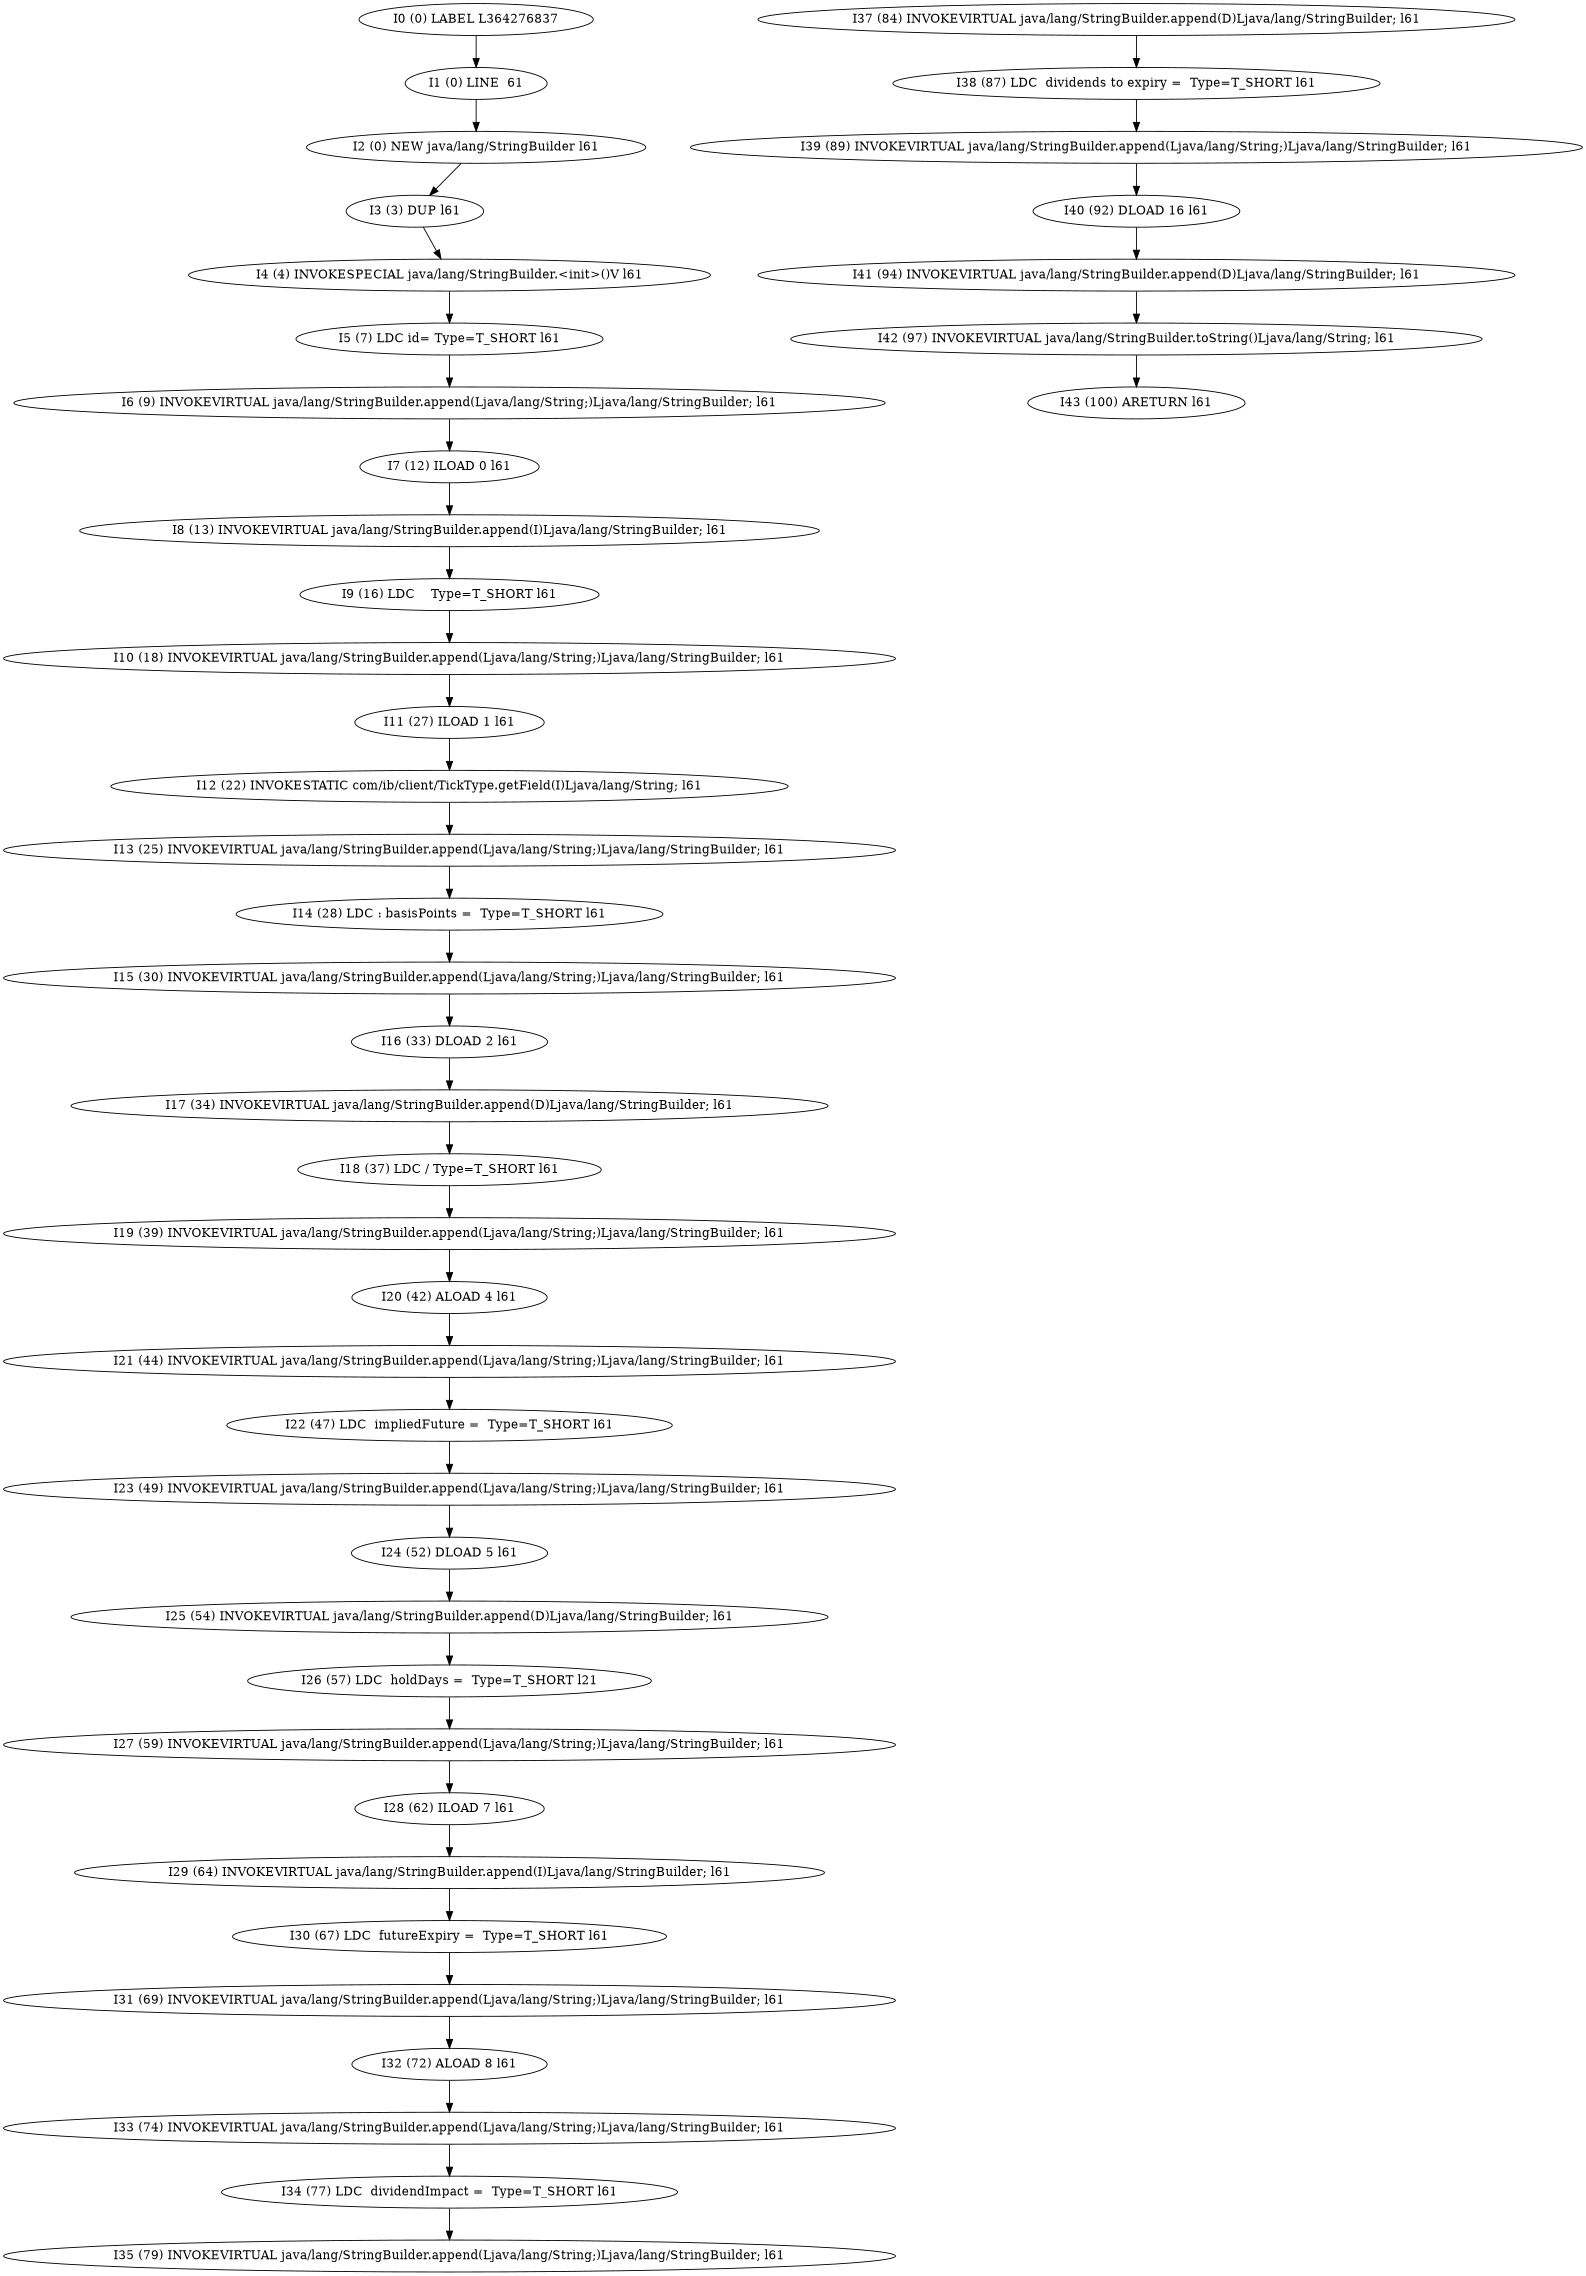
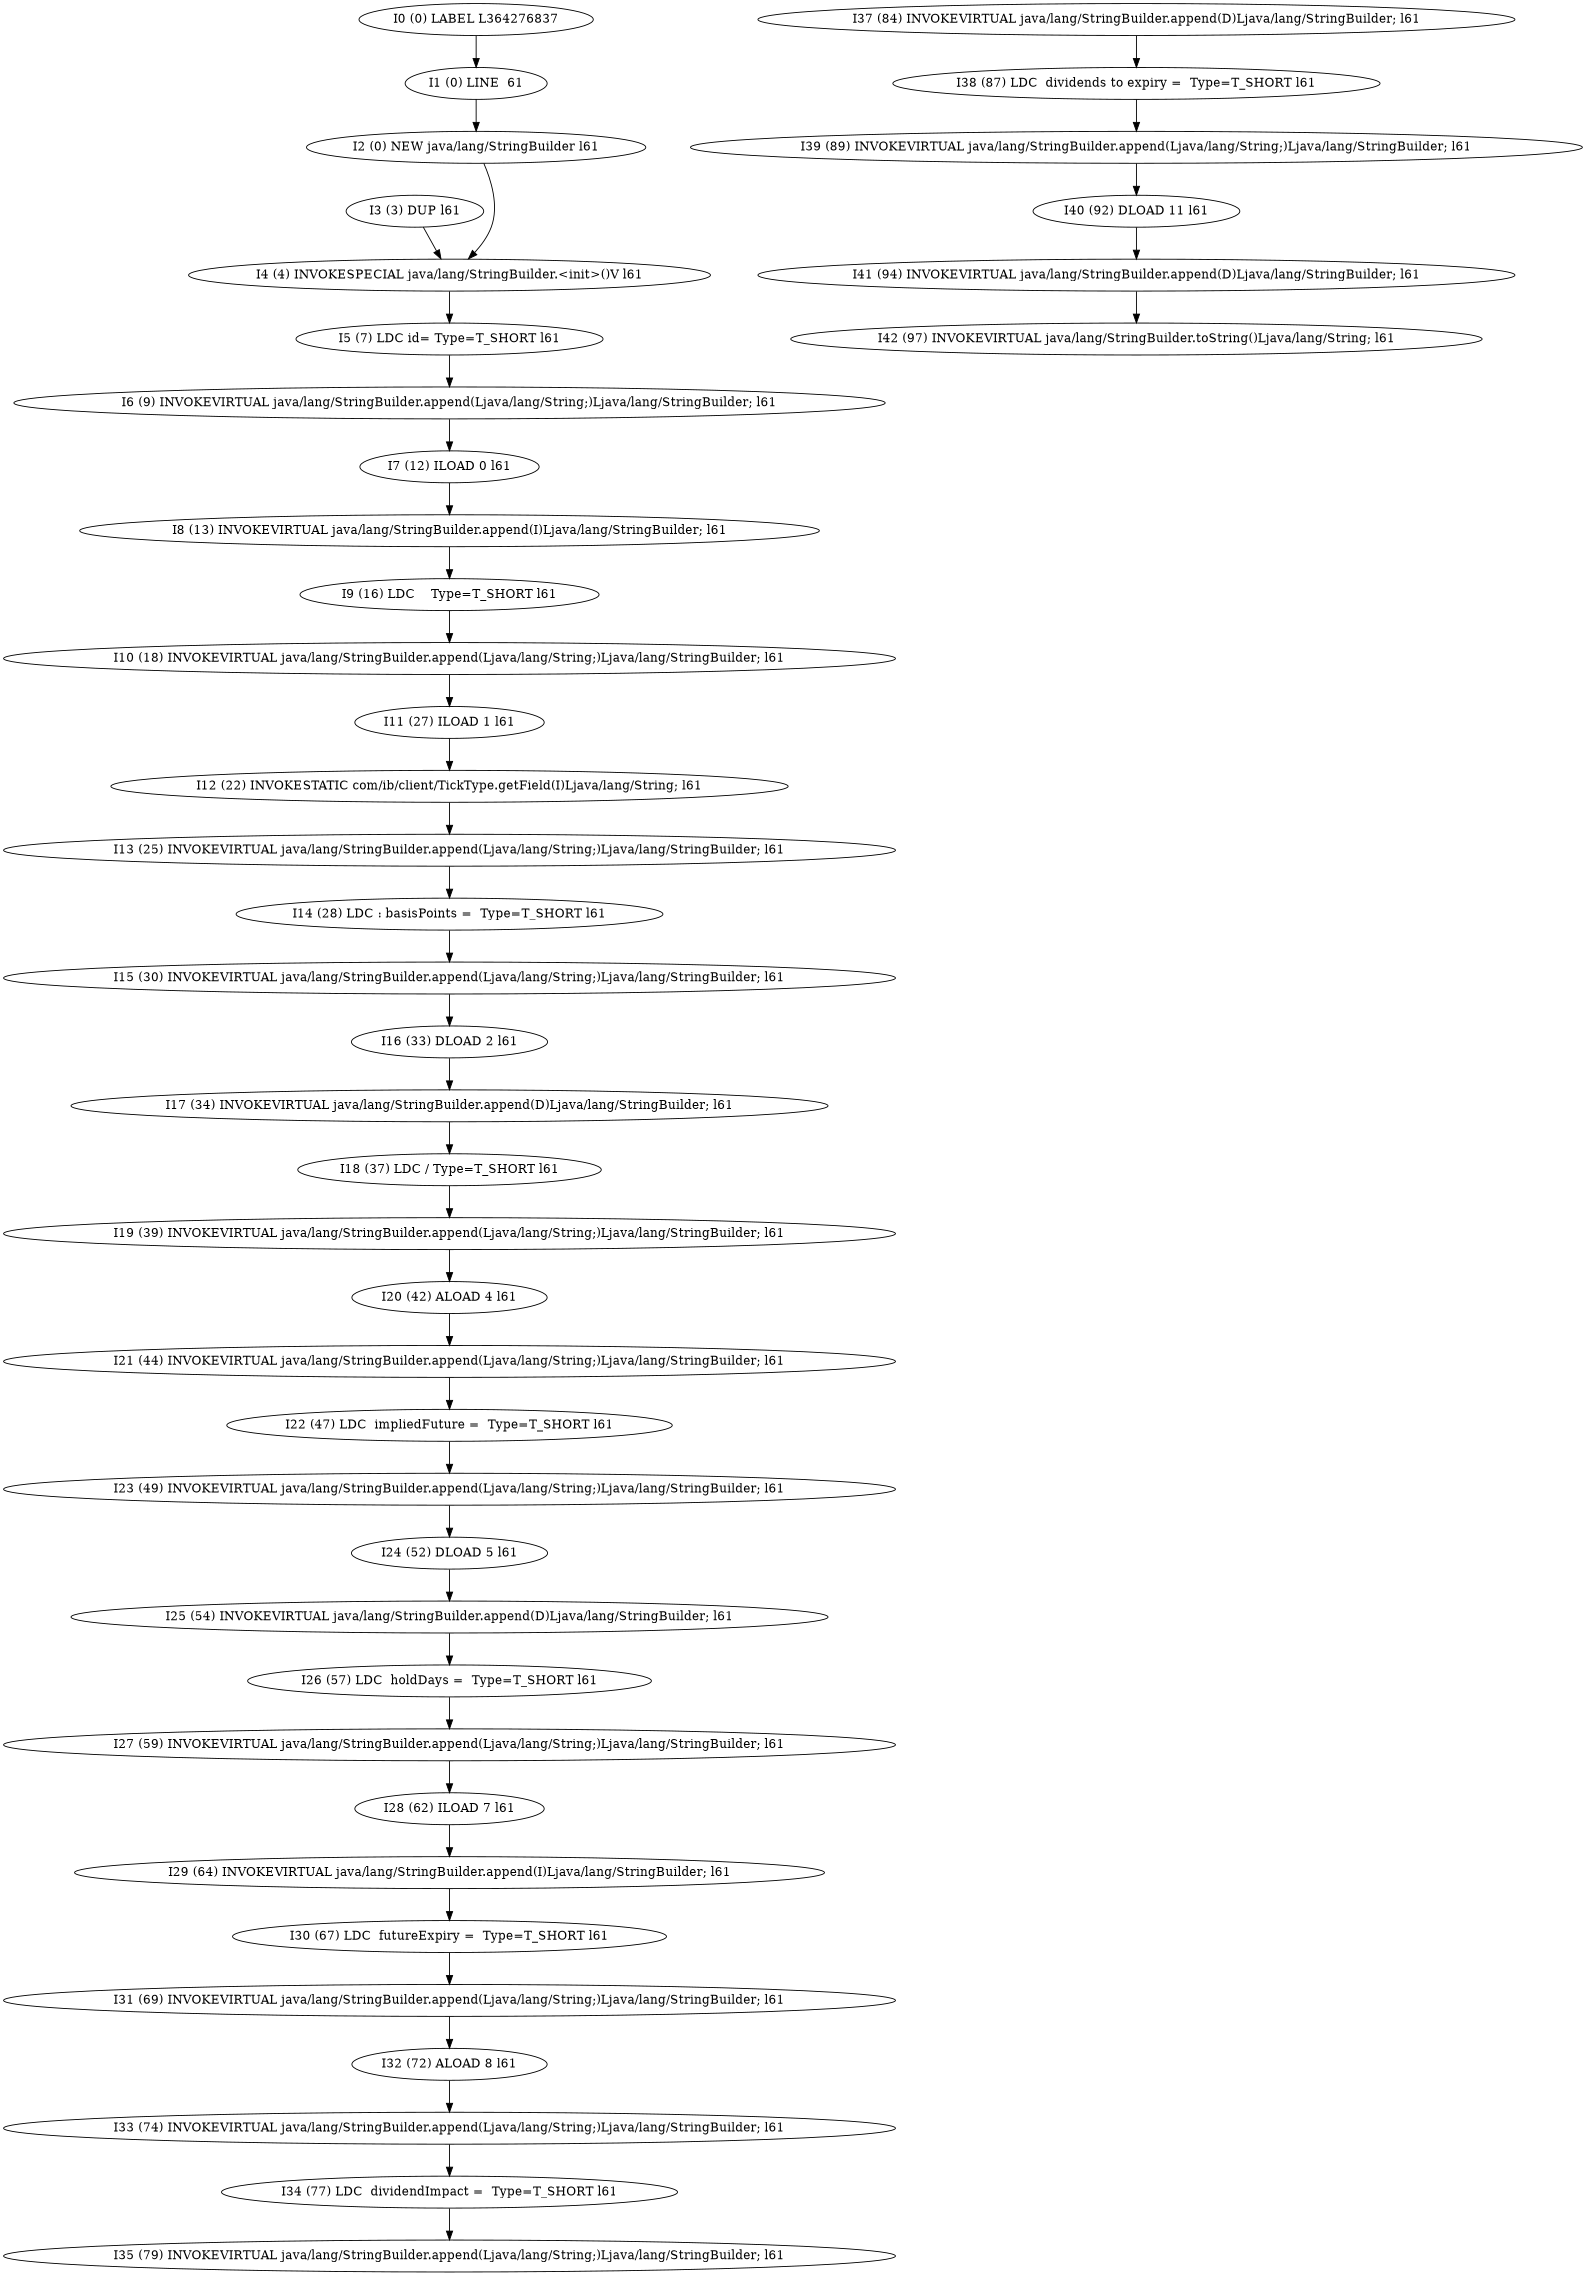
(449, 176) -> (494, 210)
(1136, 211) -> (1136, 211)
(1136, 403) -> none
(450, 1681) -> (450, 1681)
